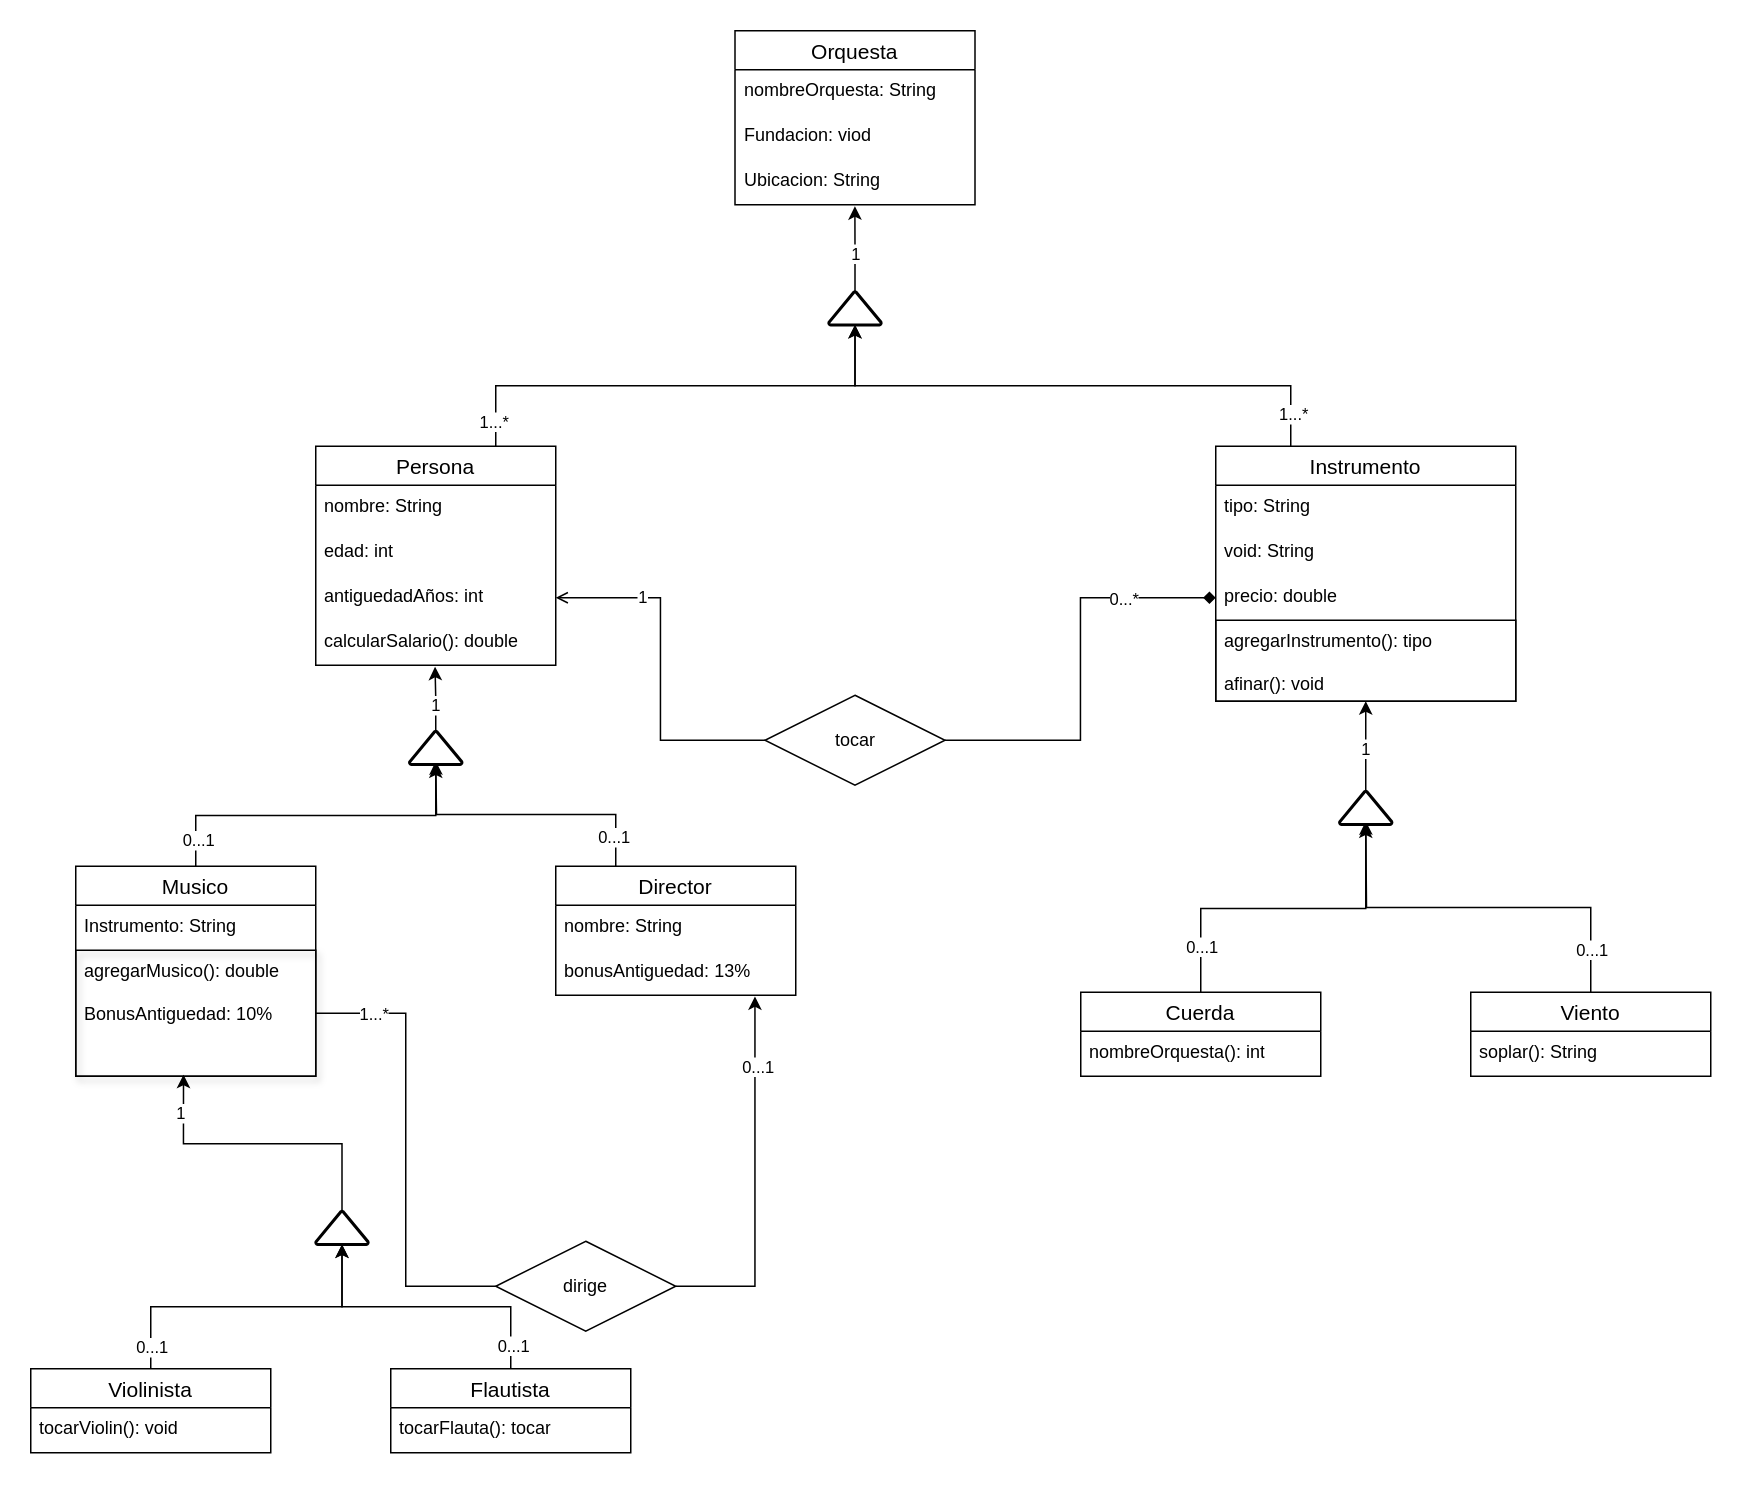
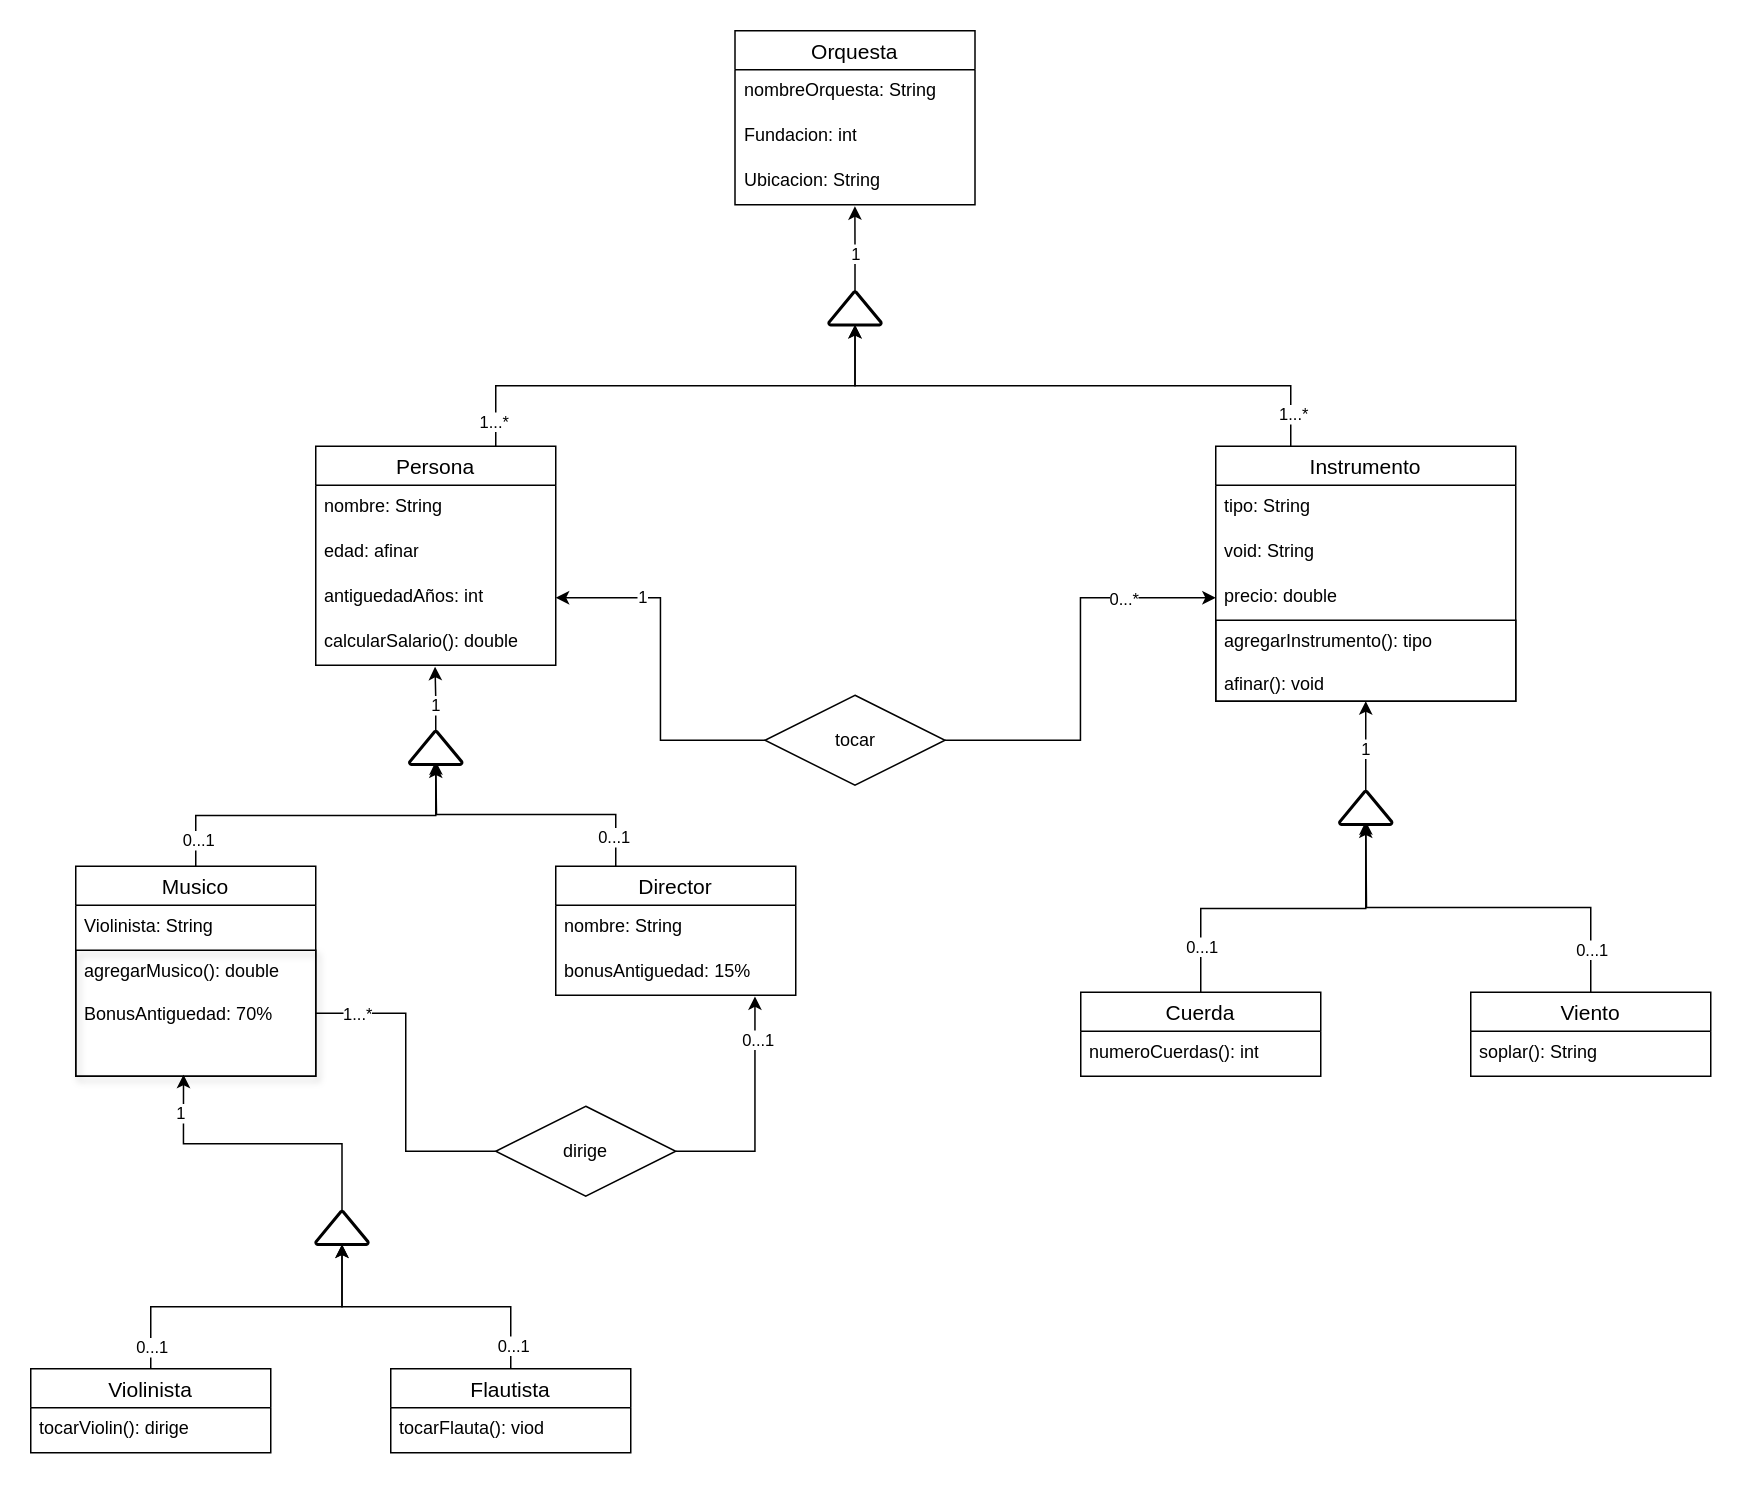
(811, 136) -> (806, 136)
(363, 552) -> (378, 552)
(564, 598) -> (567, 598)
(1203, 598) -> (1204, 598)
(173, 927) -> (159, 927)
(659, 972) -> (659, 972)
(191, 982) -> (191, 982)
(1189, 1053) -> (1184, 1053)
(586, 1286) -> (586, 1151)
(121, 1429) -> (129, 1429)
(494, 1429) -> (486, 1429)
